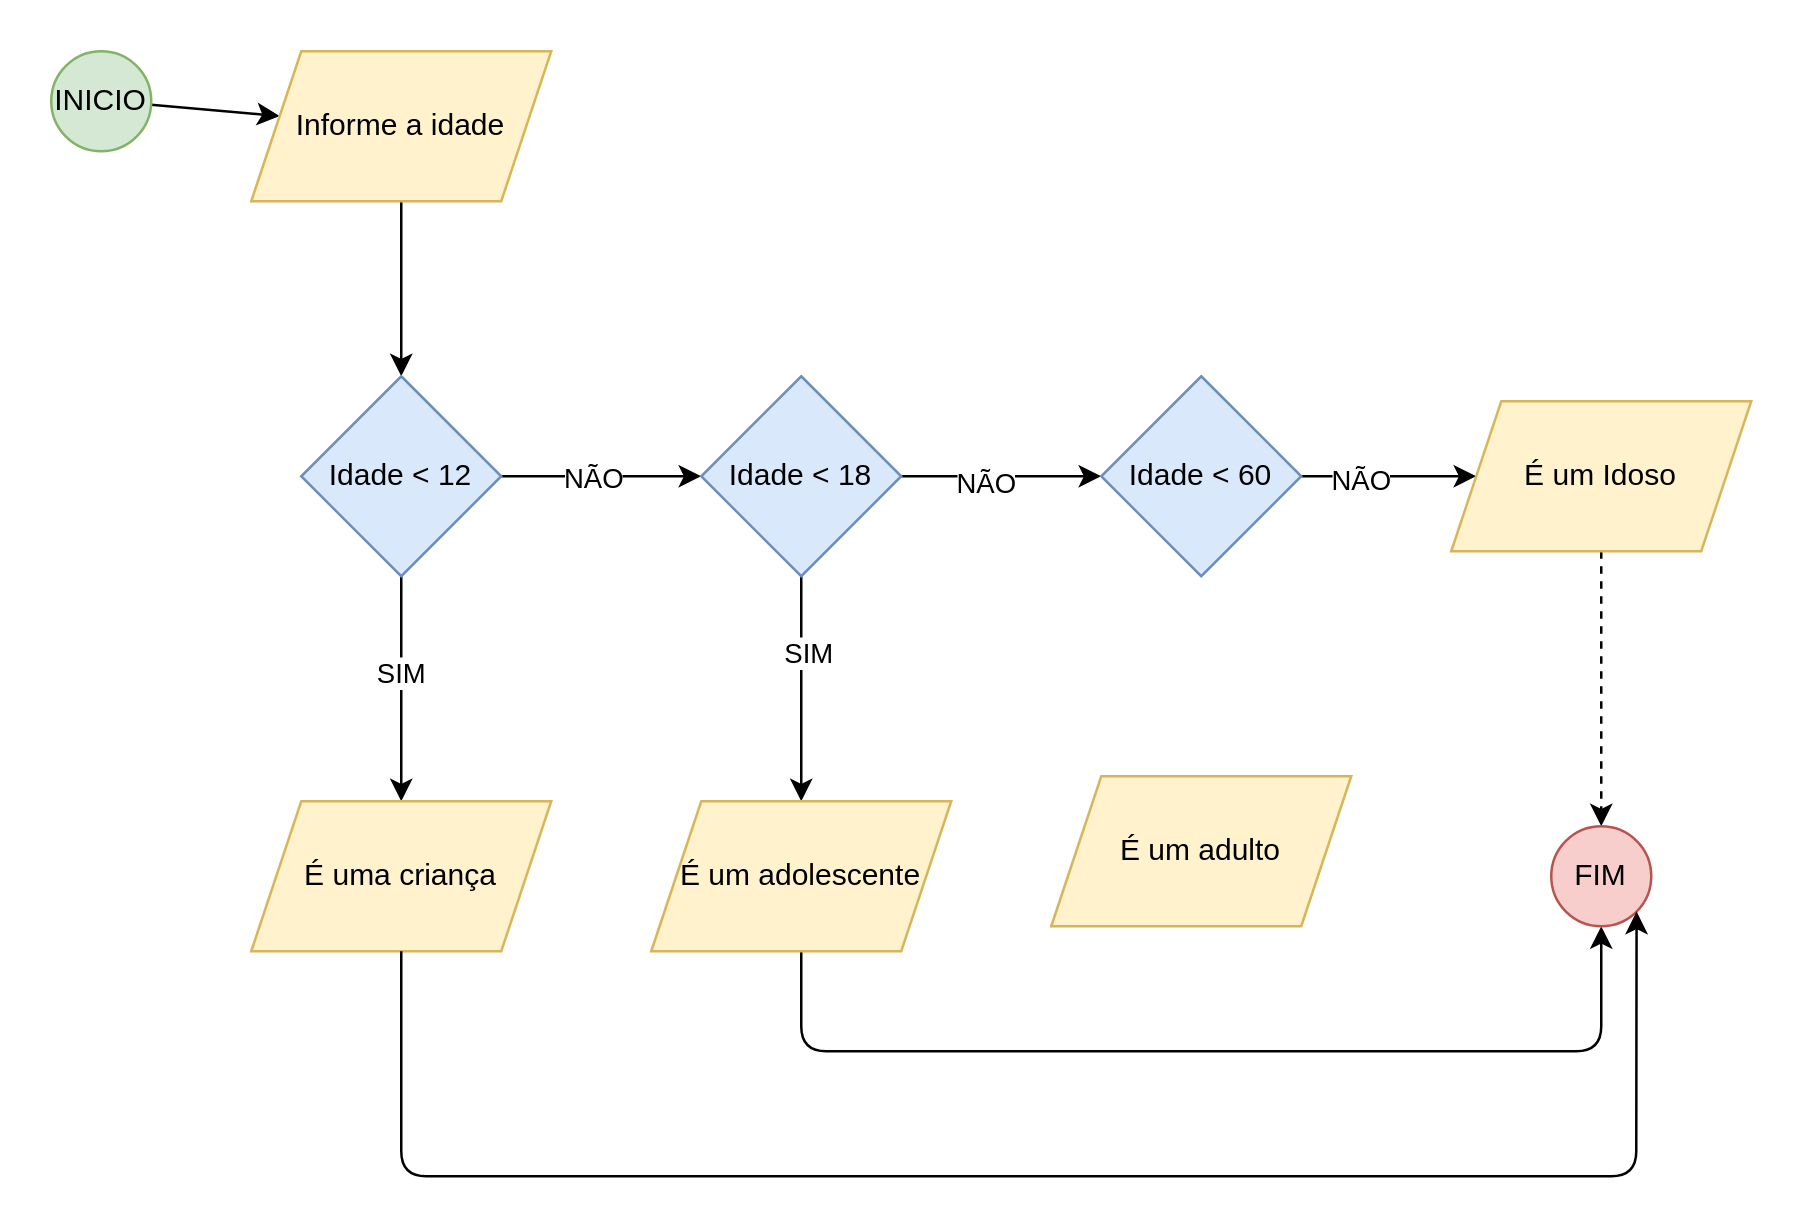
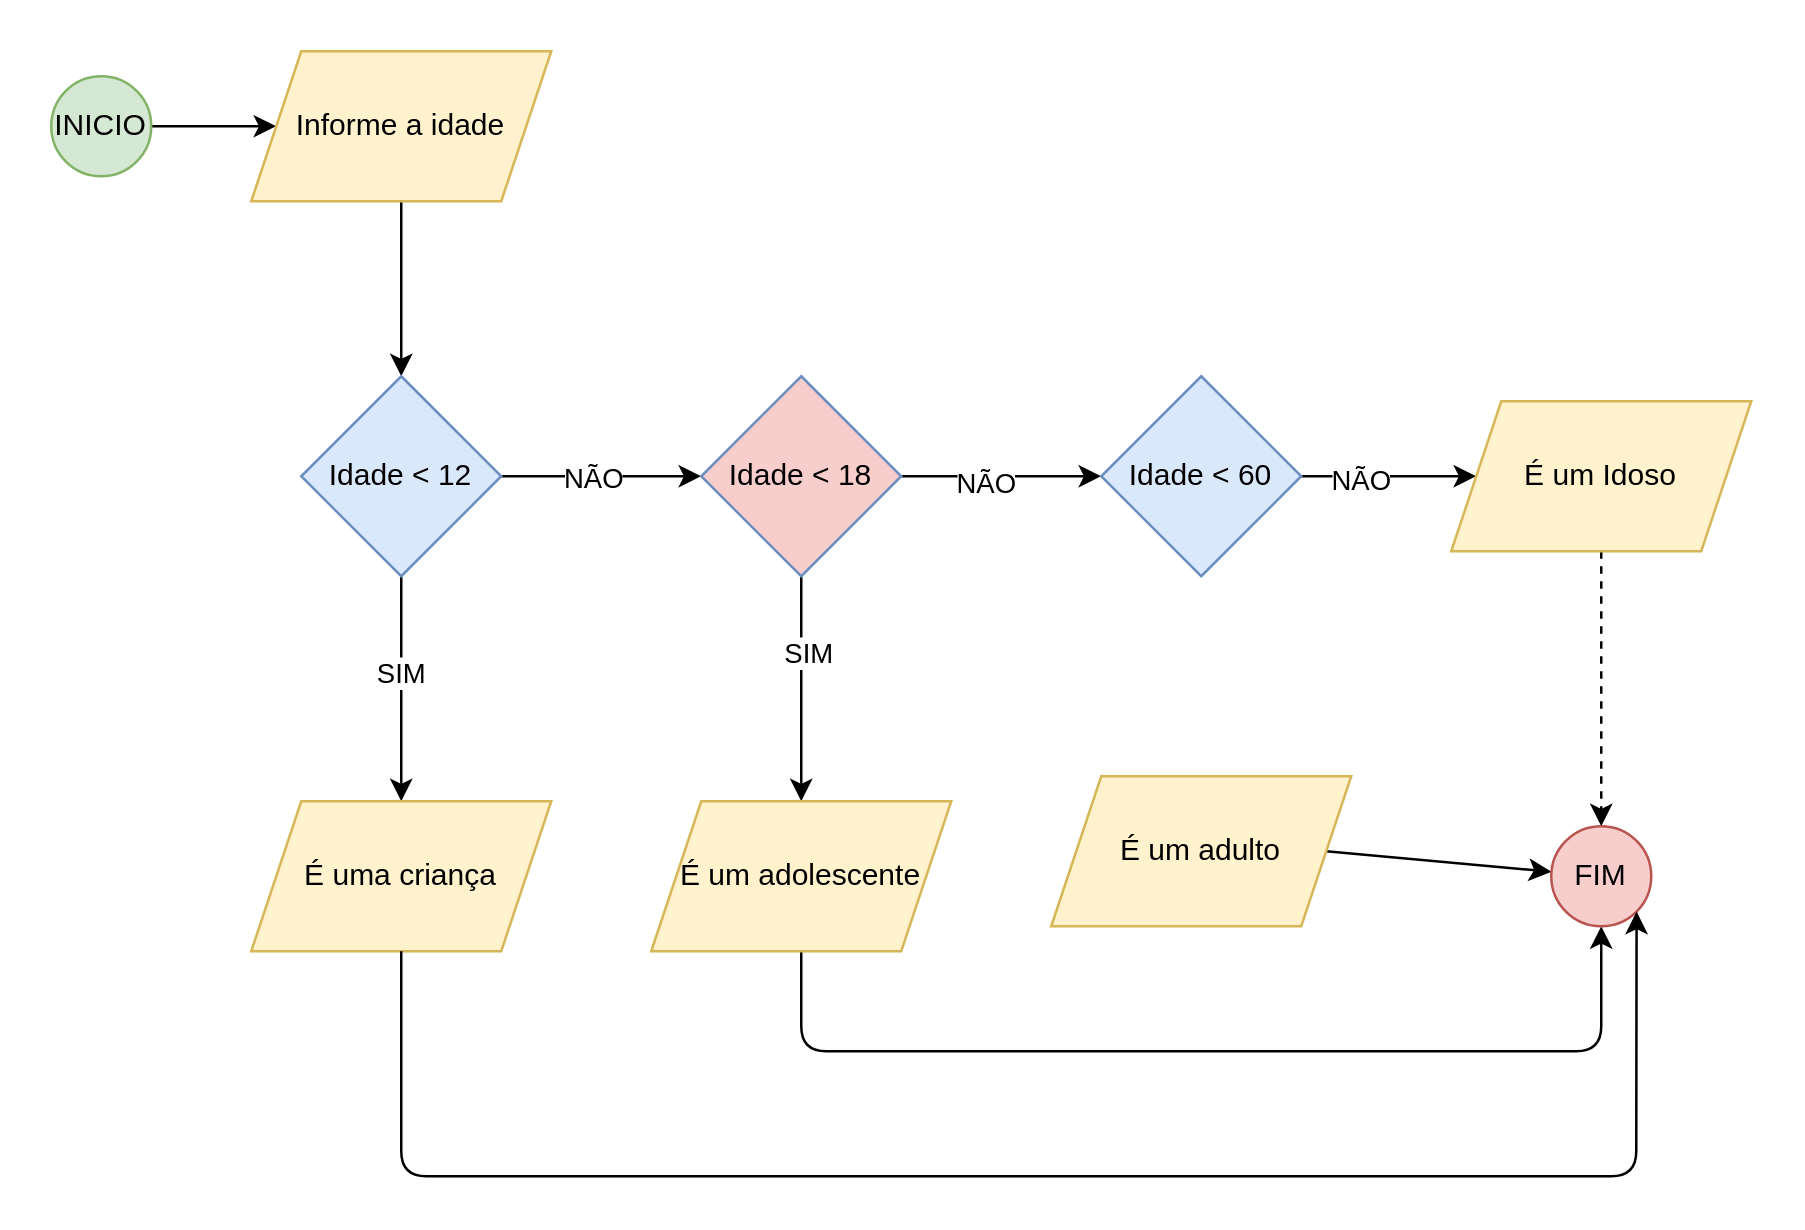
(101, 101) -> (101, 126)
(801, 476) -> (801, 476)
none -> (1431, 861)
